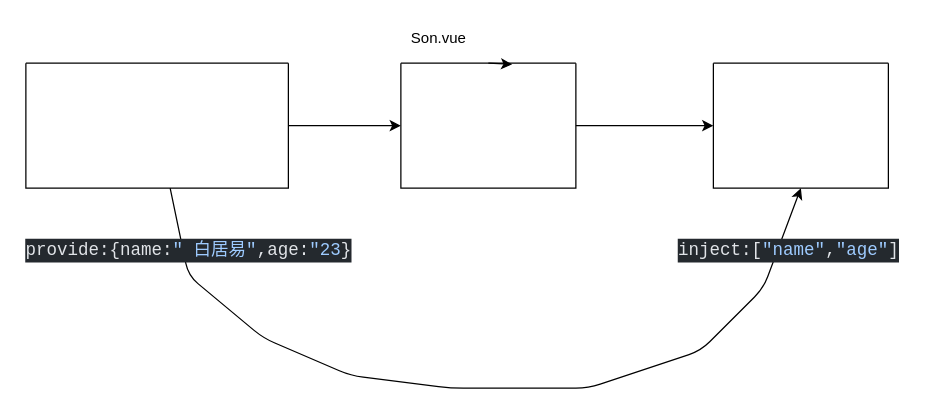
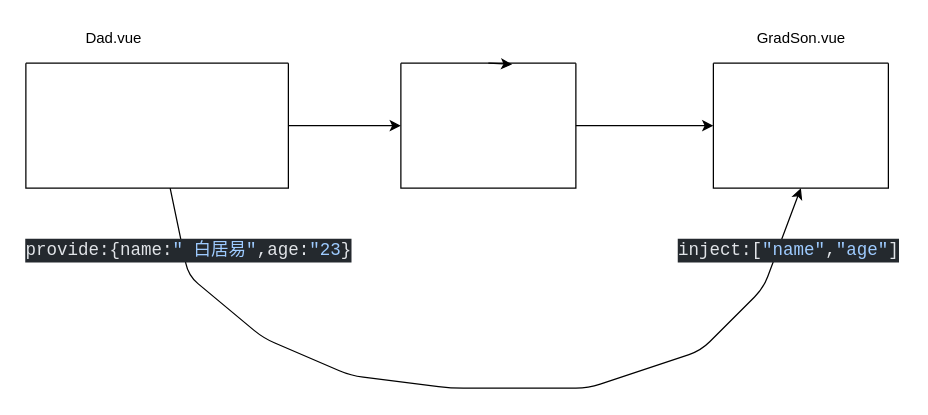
none -> (113, 38)
(438, 38) -> none
none -> (801, 38)
